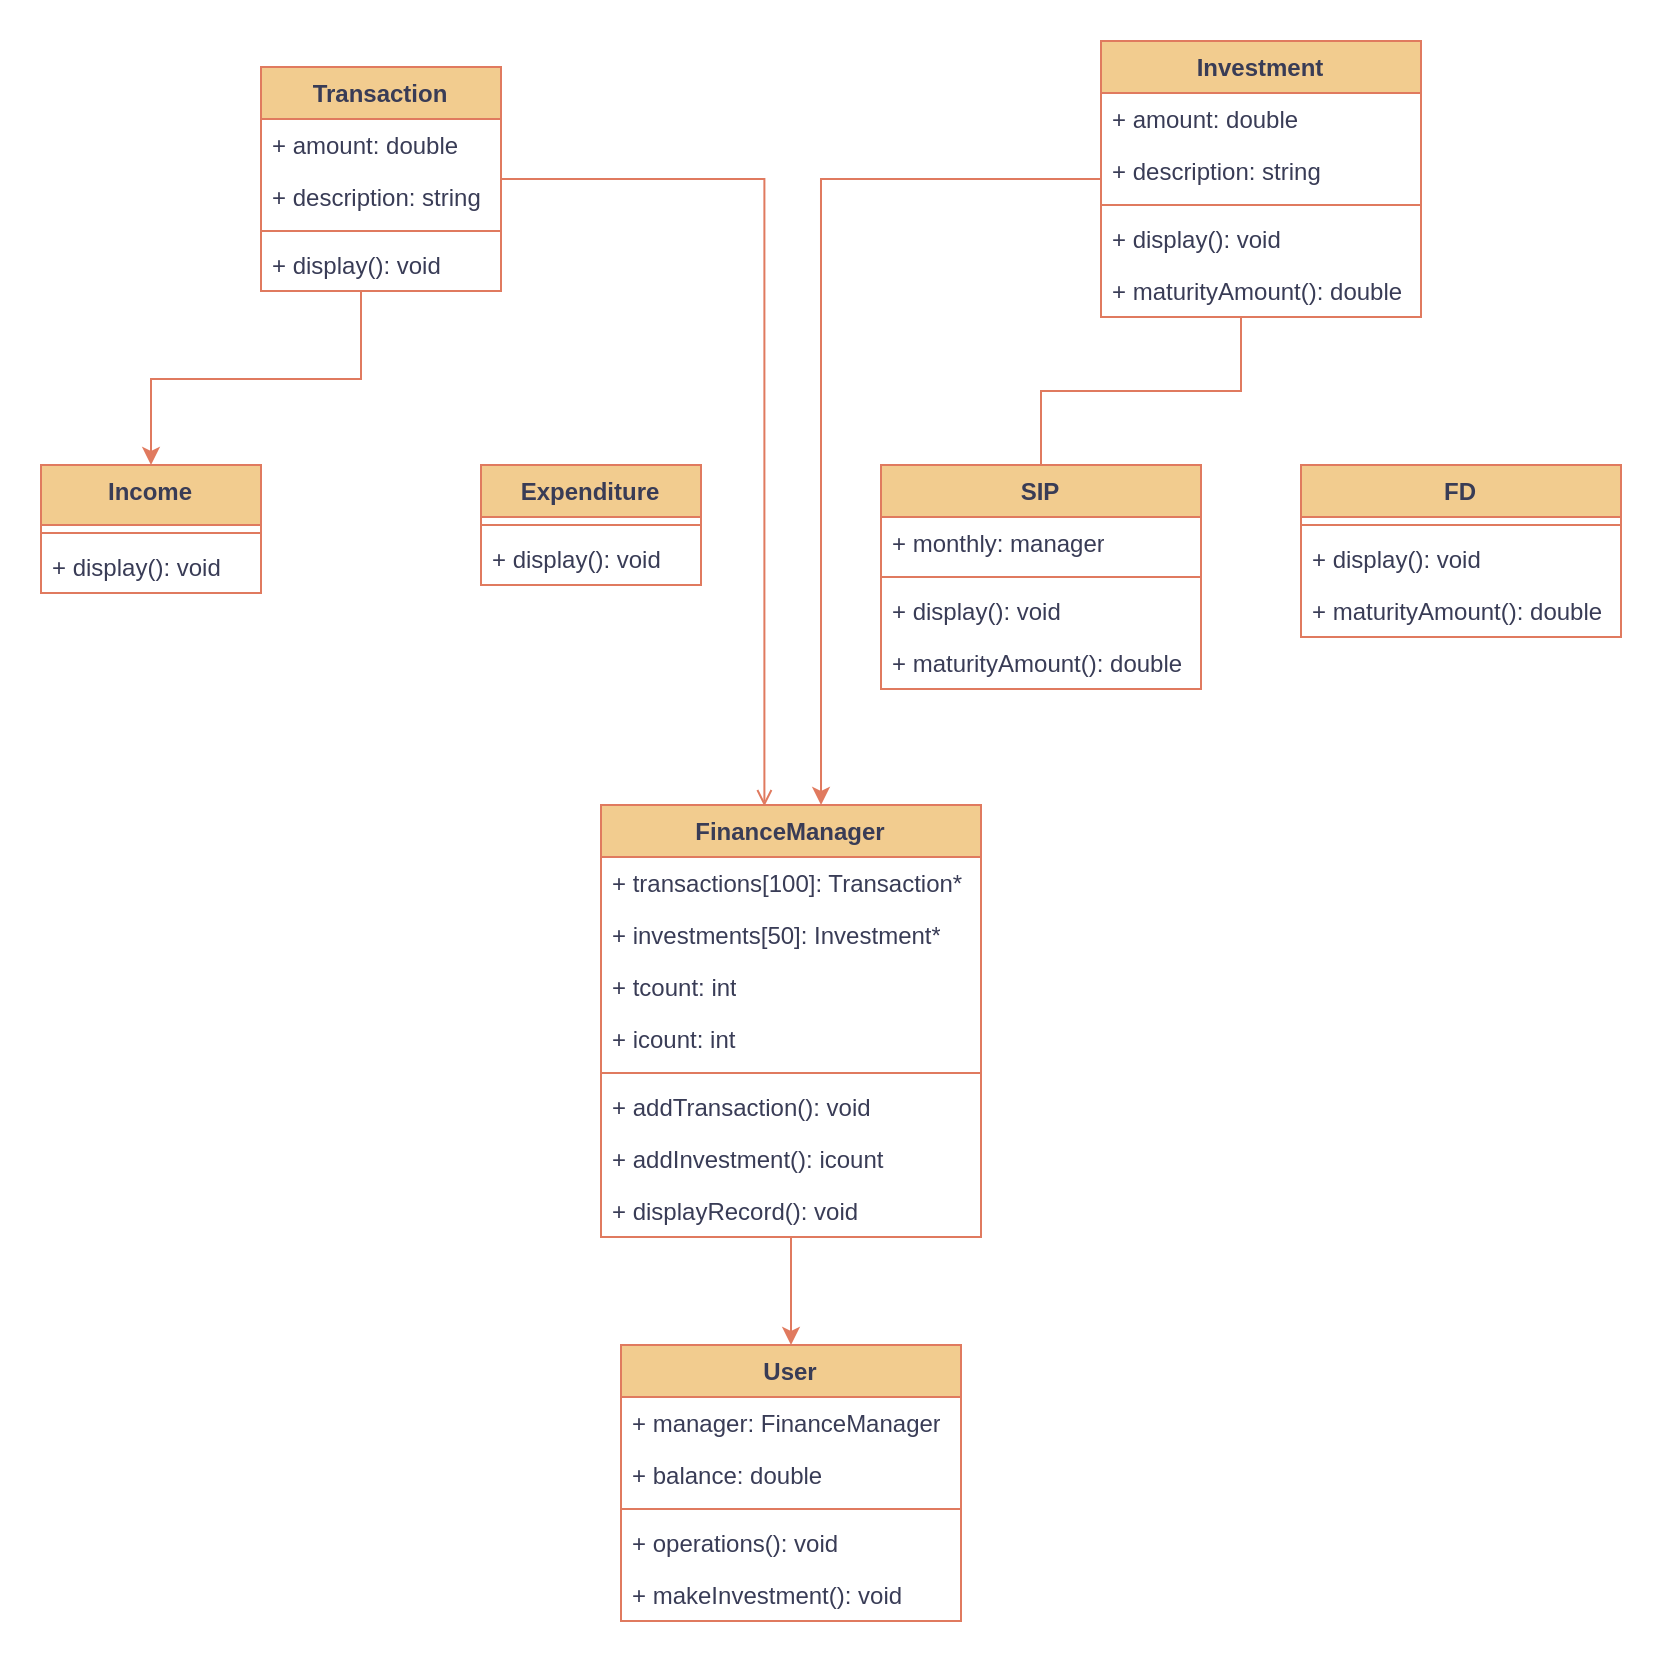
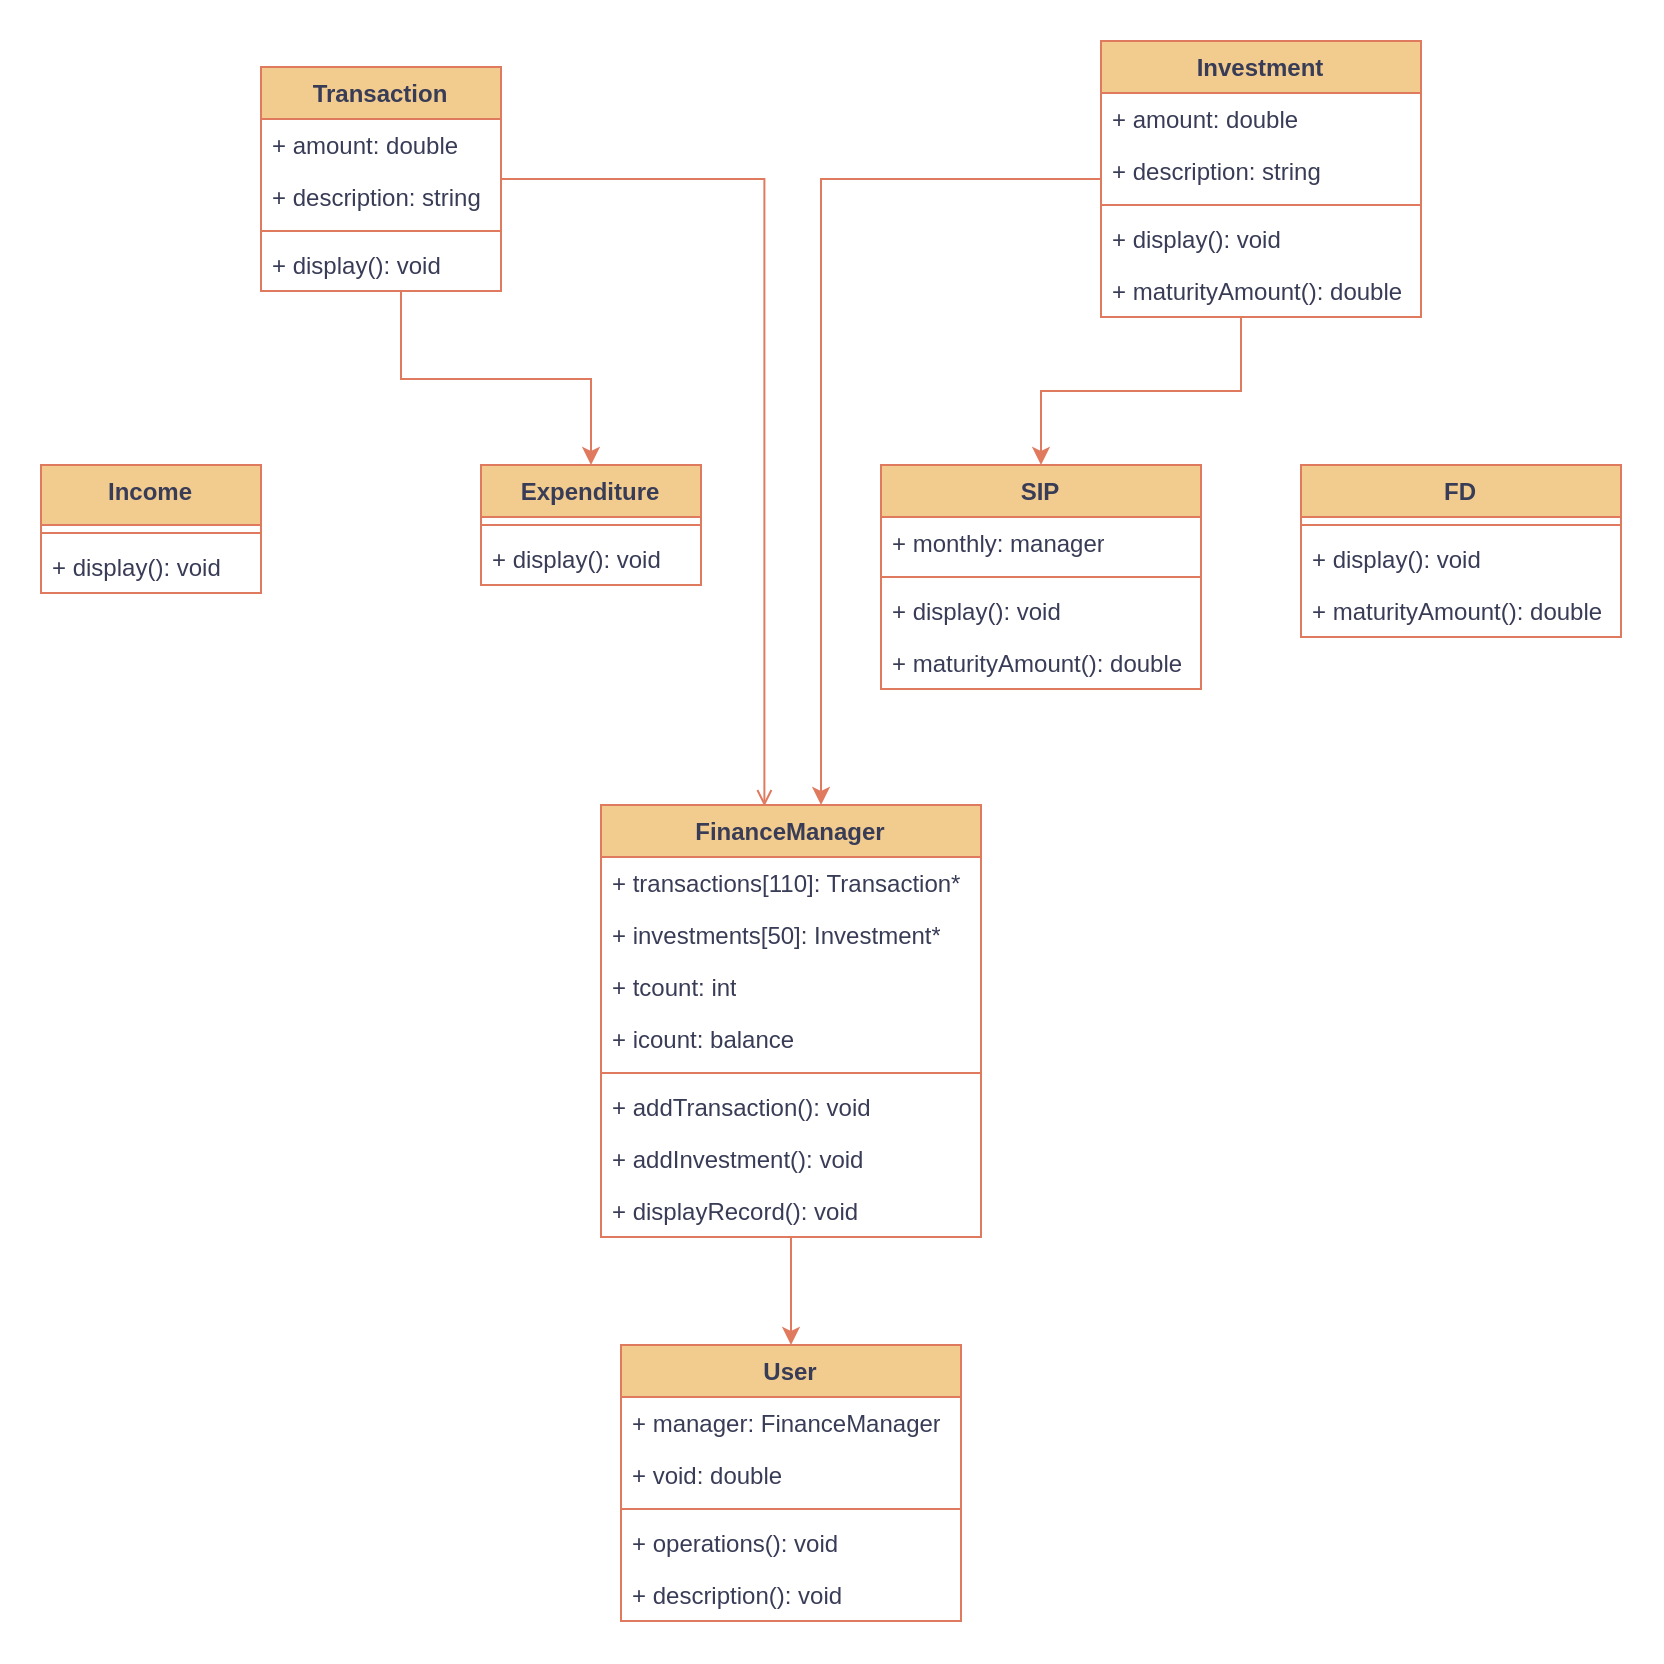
(262, 379) -> none
none -> (490, 379)
(1041, 455) -> (1041, 450)
(793, 900) -> (793, 900)
(685, 1041) -> (712, 1041)
(769, 1161) -> (755, 1161)
(732, 1477) -> (711, 1477)
(782, 1597) -> (755, 1597)
